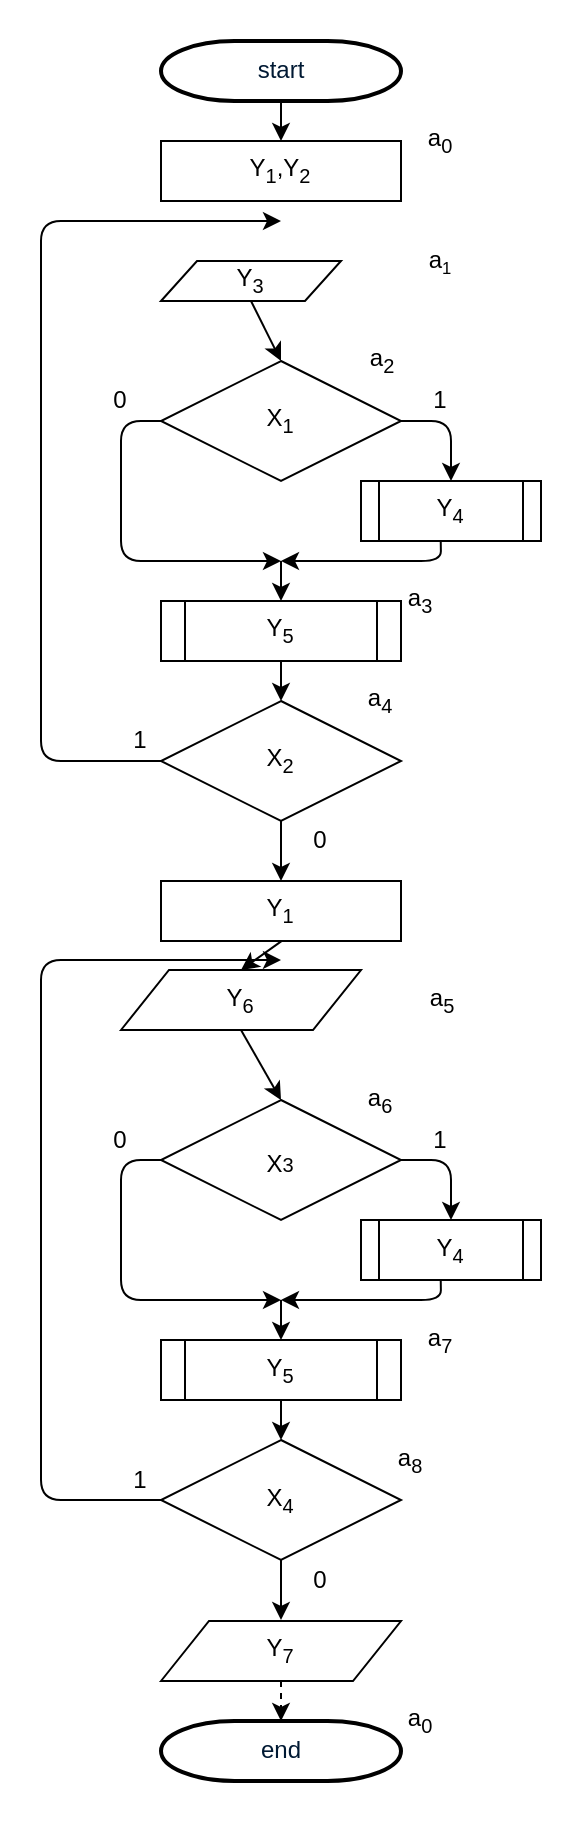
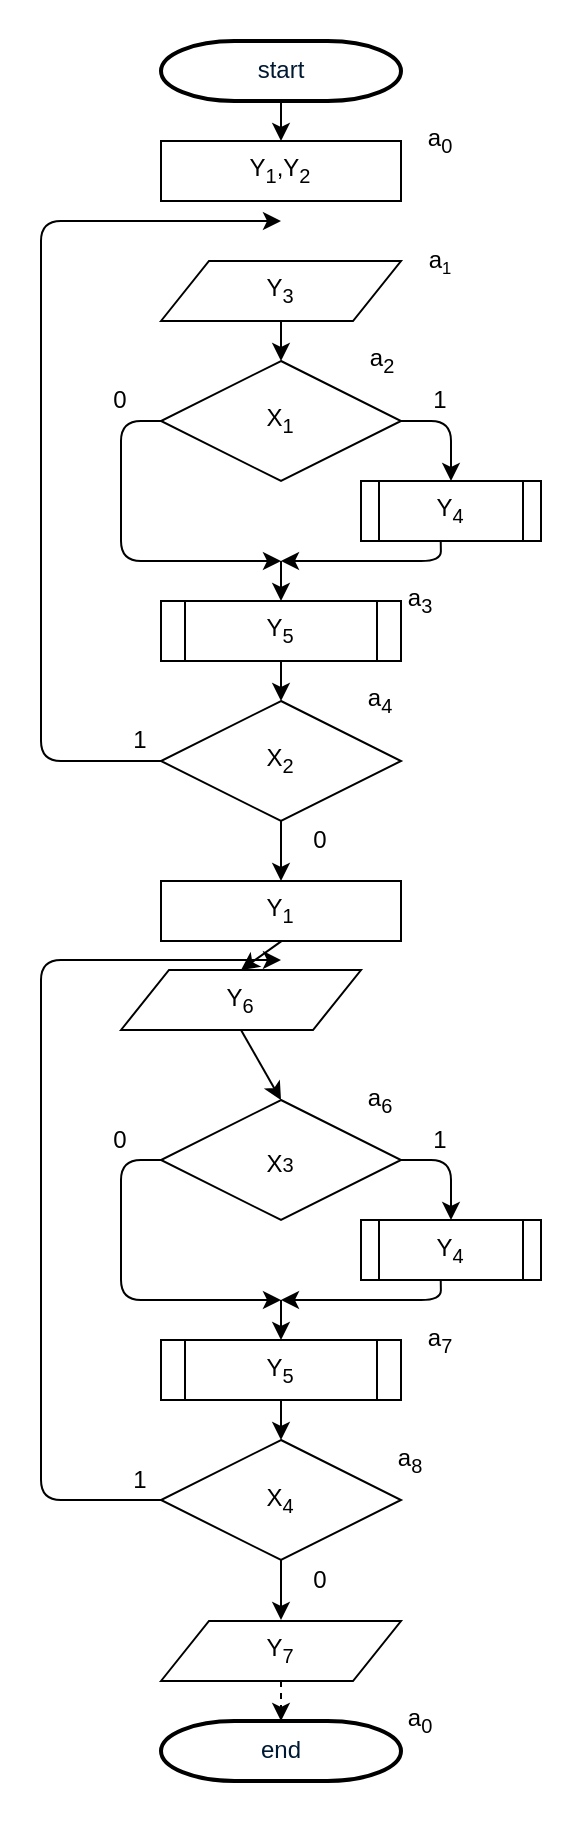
(251, 281) -> (281, 291)
(443, 1000) -> none
